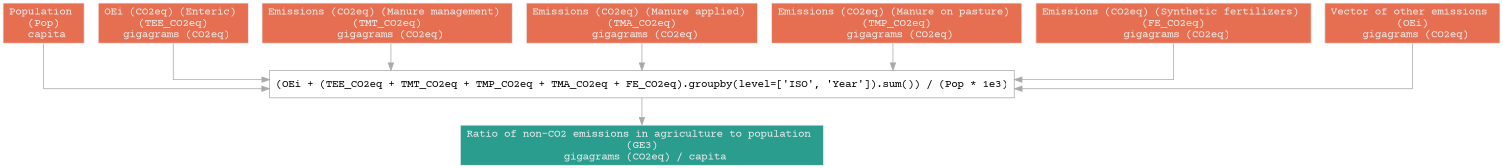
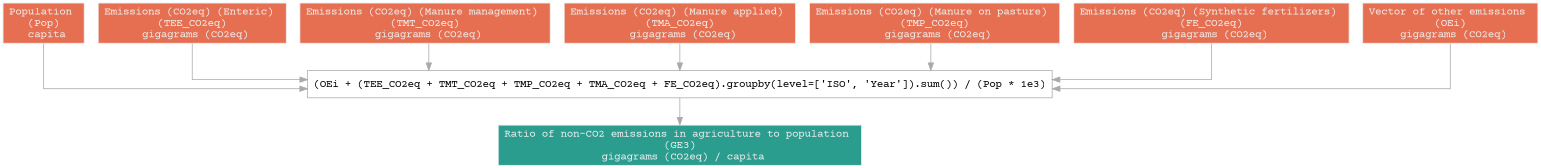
(173, 23) -> (192, 23)
